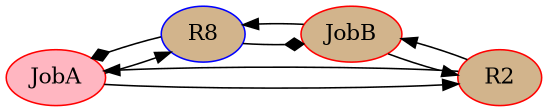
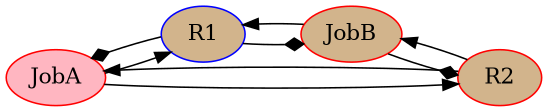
(203, 34) -> (203, 34)
(403, 59) -> (403, 59)
